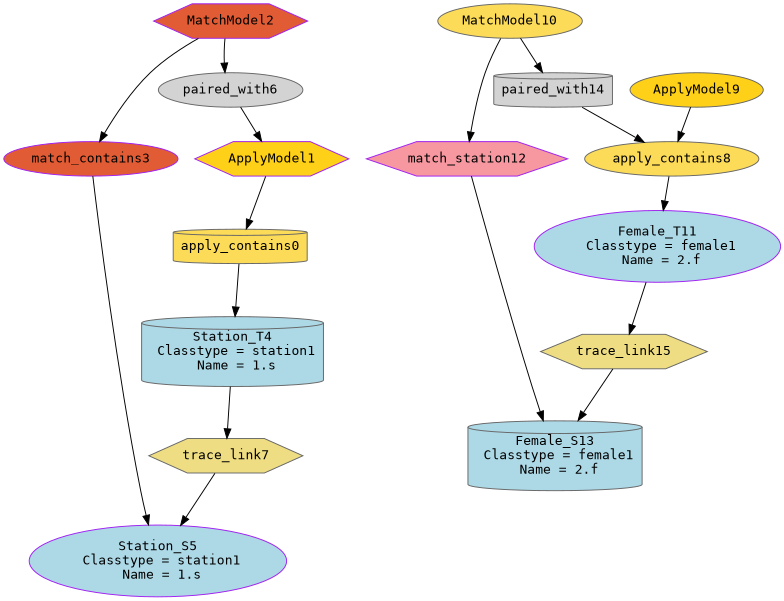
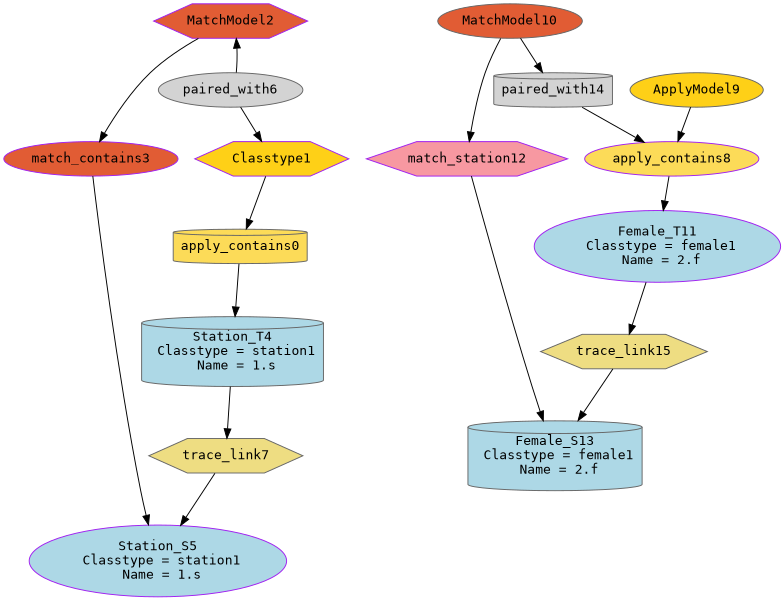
(510, 21) -> (510, 21)
(224, 51) -> (237, 60)
(272, 159) -> (272, 159)
(672, 159) -> (672, 159)
